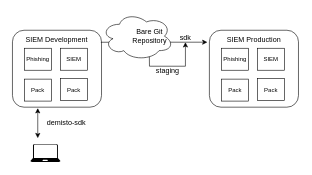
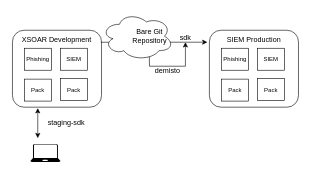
(57, 40) -> (57, 40)
(168, 71) -> (168, 71)
(66, 123) -> (66, 123)
